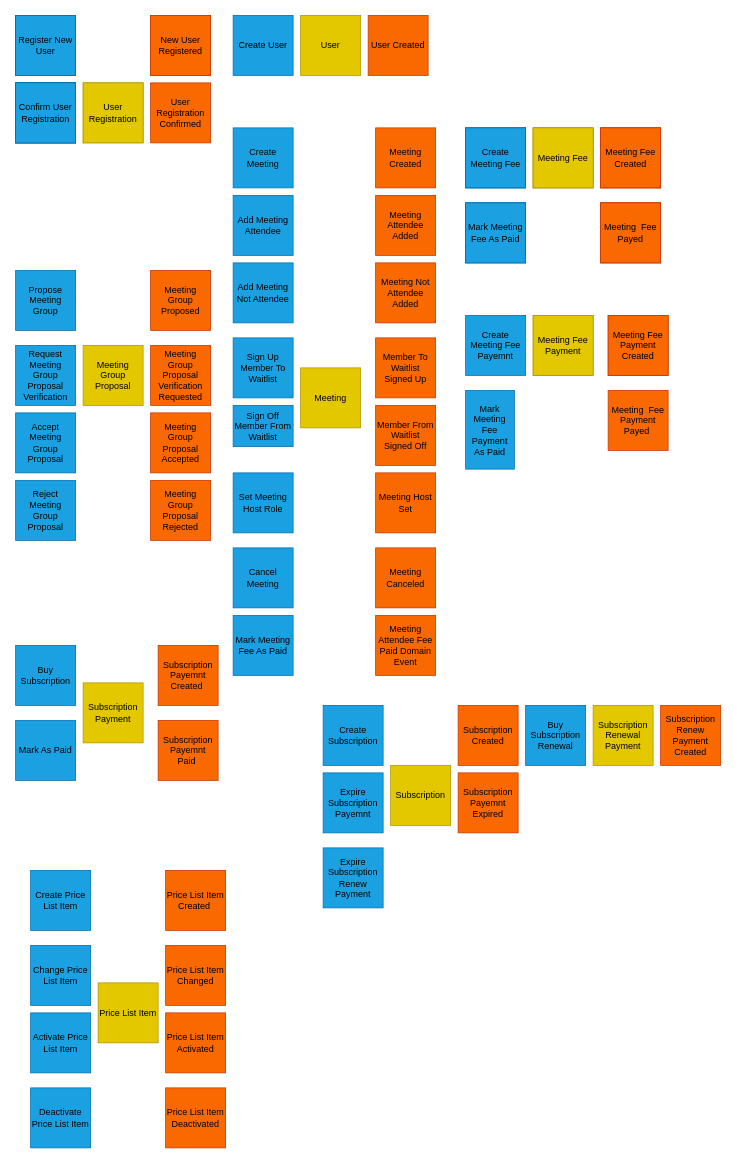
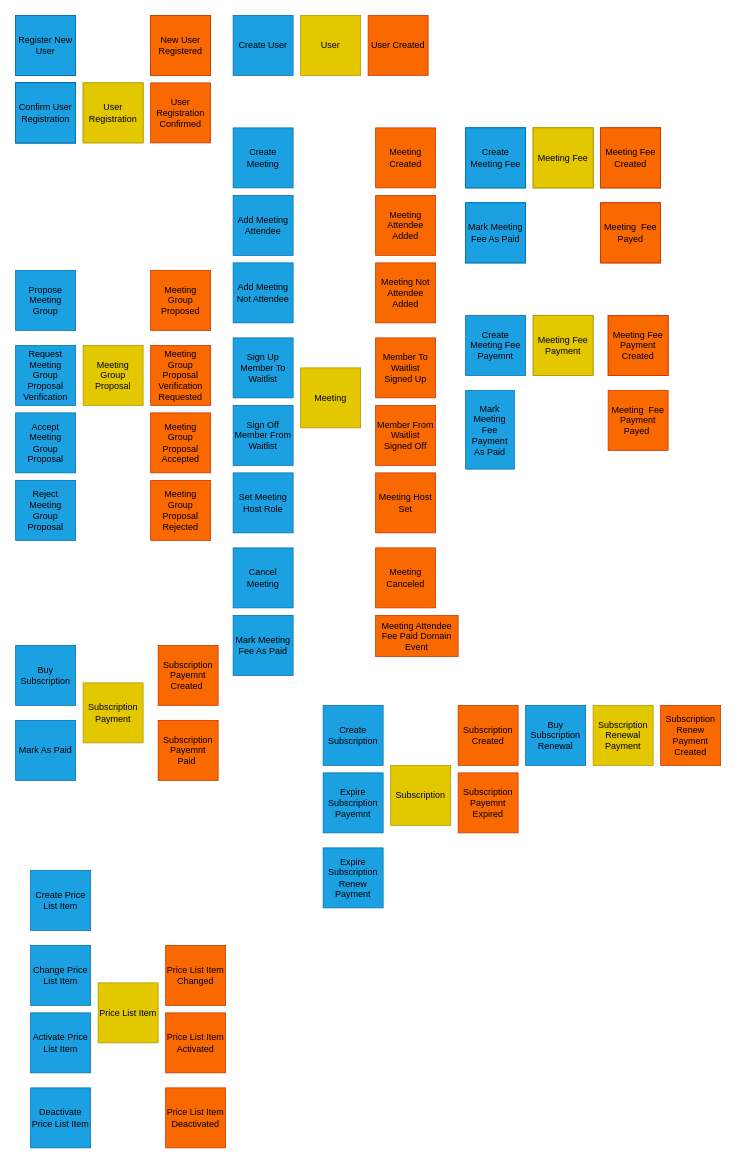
(263, 426) -> (263, 435)
(405, 645) -> (417, 636)
(195, 900) -> none
